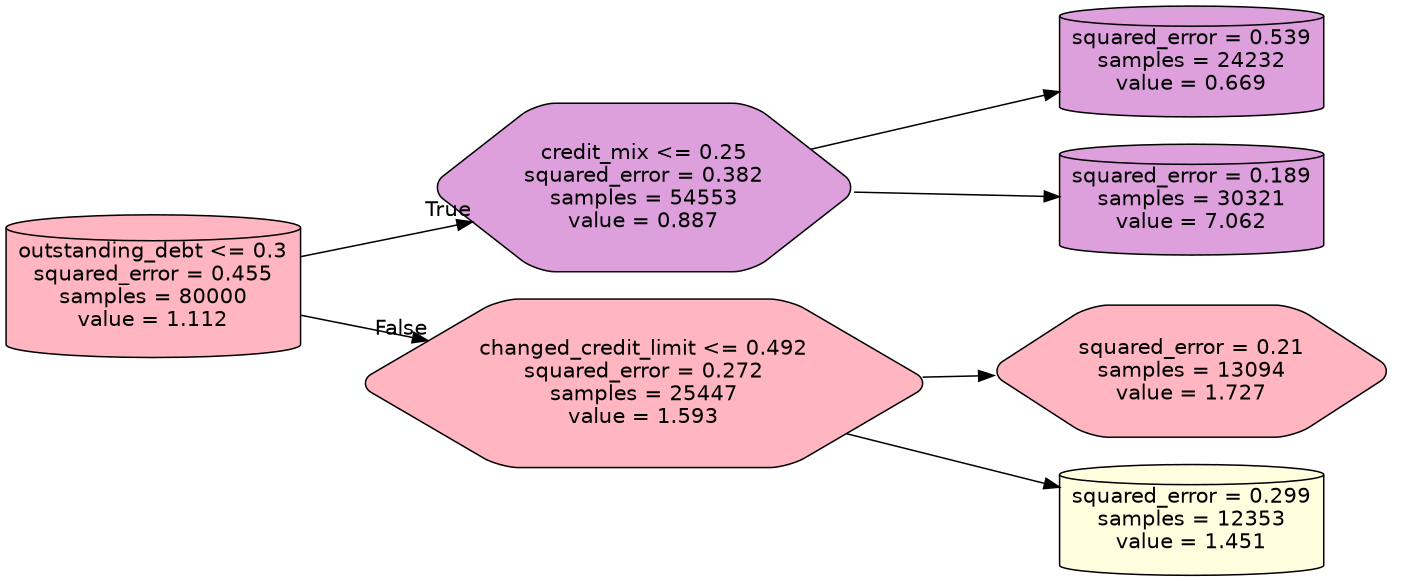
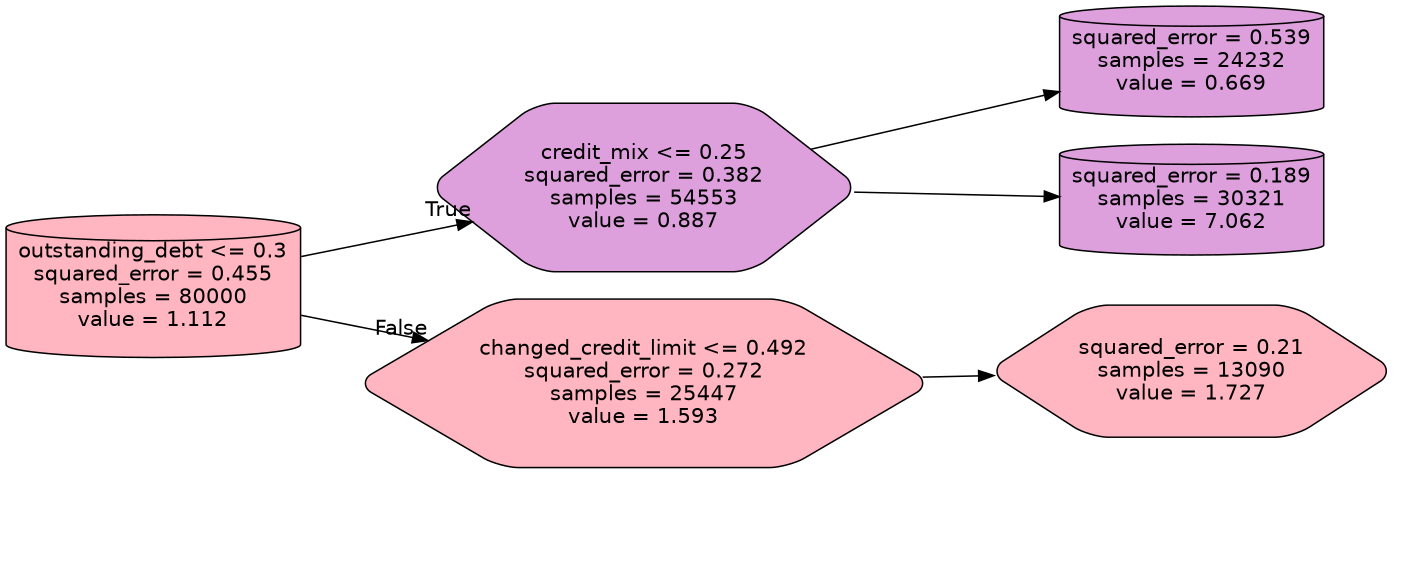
(1192, 371) -> (1192, 371)
(1192, 520) -> none
